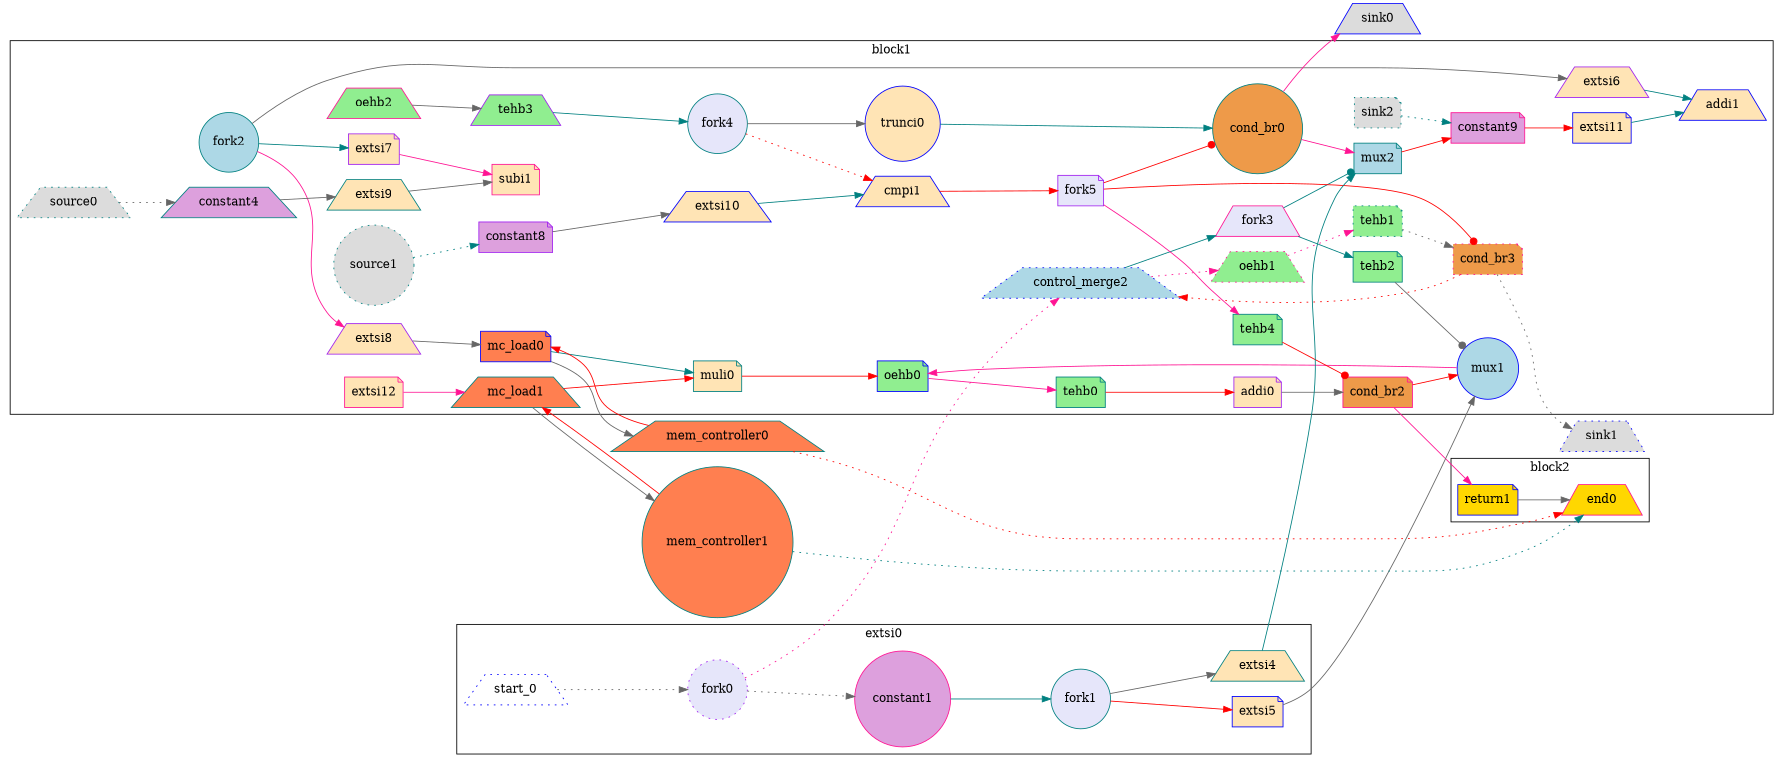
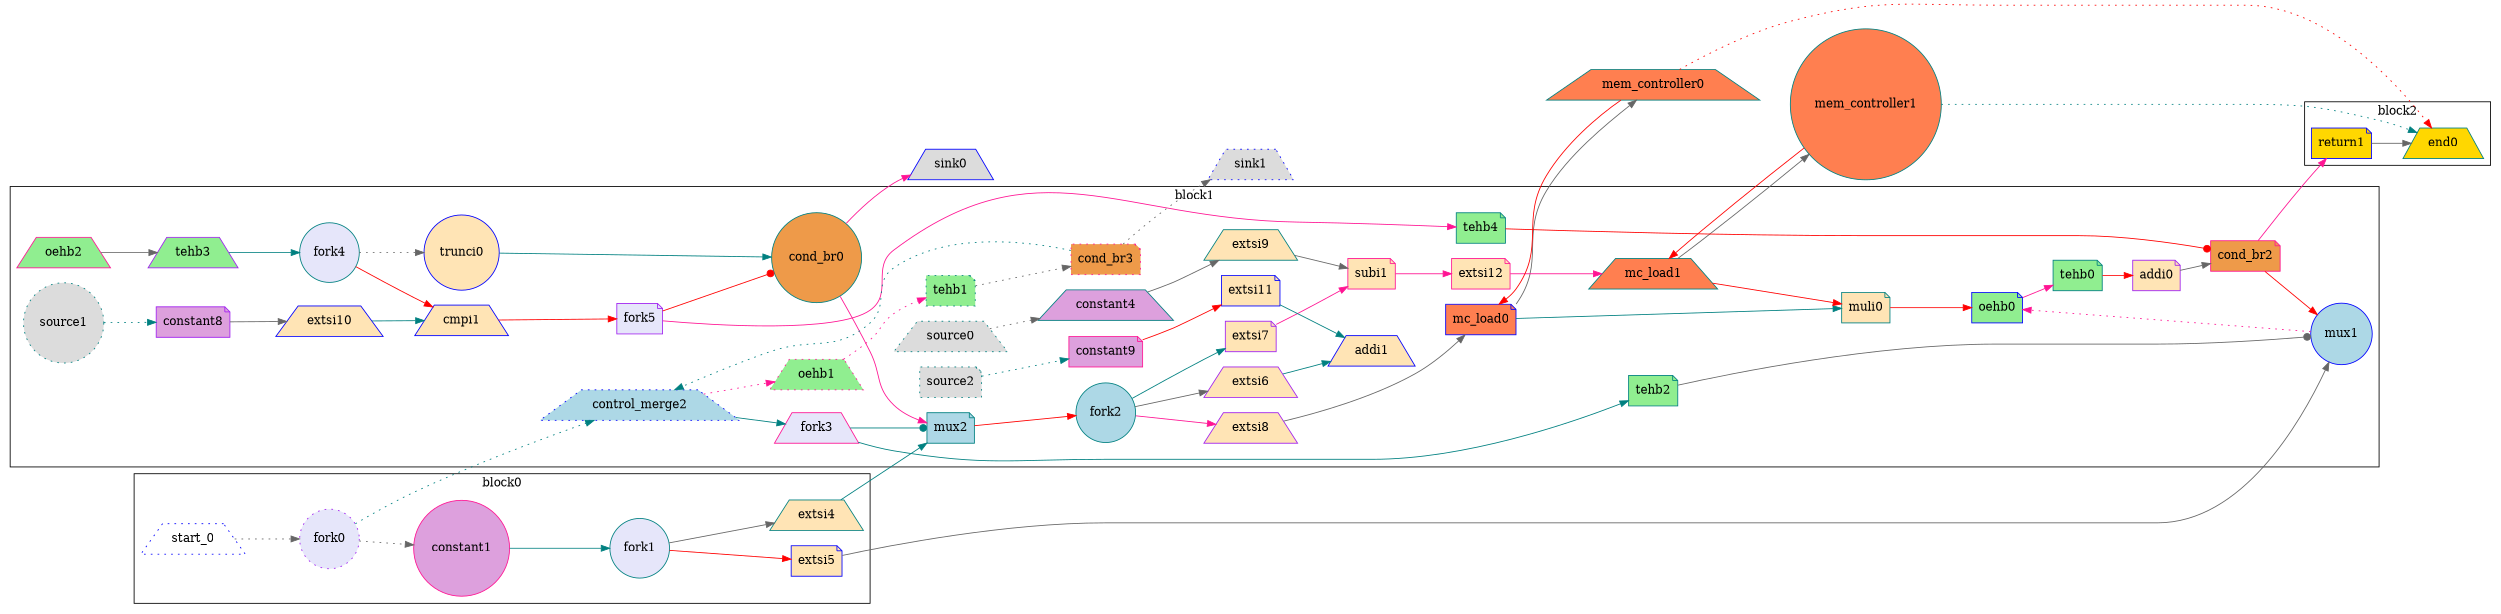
(1378, 113) -> (951, 382)
(802, 124) -> (387, 253)
(1422, 146) -> (1021, 421)
(805, 156) -> (390, 285)
(1295, 184) -> none
none -> (1419, 274)
(1326, 301) -> (877, 314)
(1197, 365) -> (2171, 321)
(906, 499) -> (486, 461)
(1602, 500) -> (2443, 143)
(884, 634) -> (502, 483)
